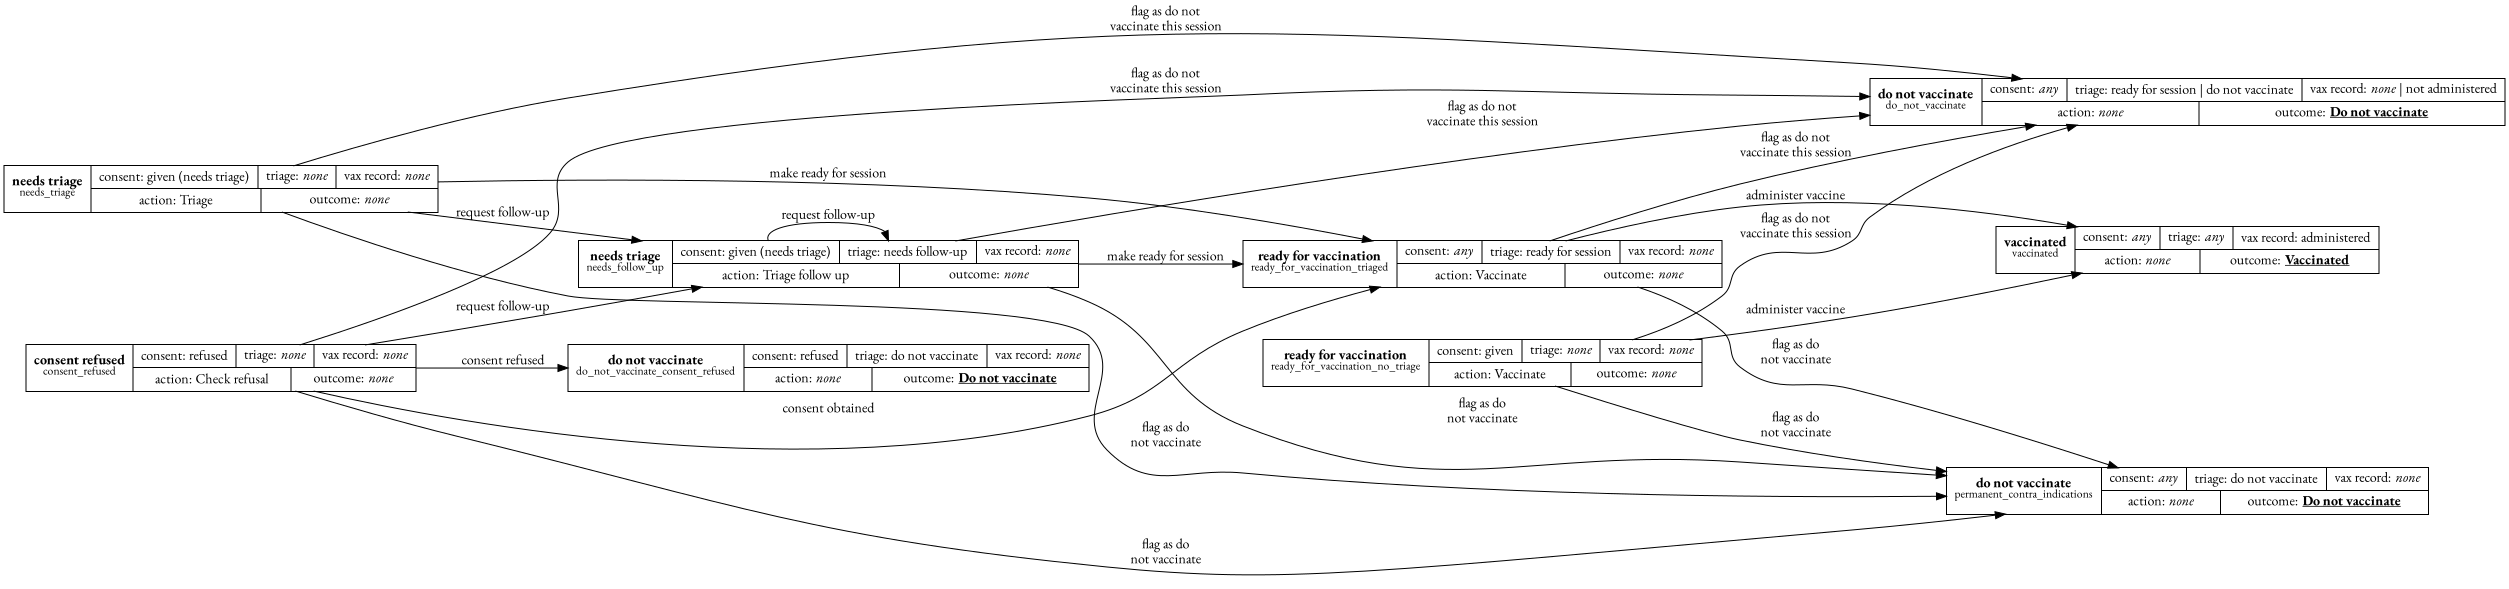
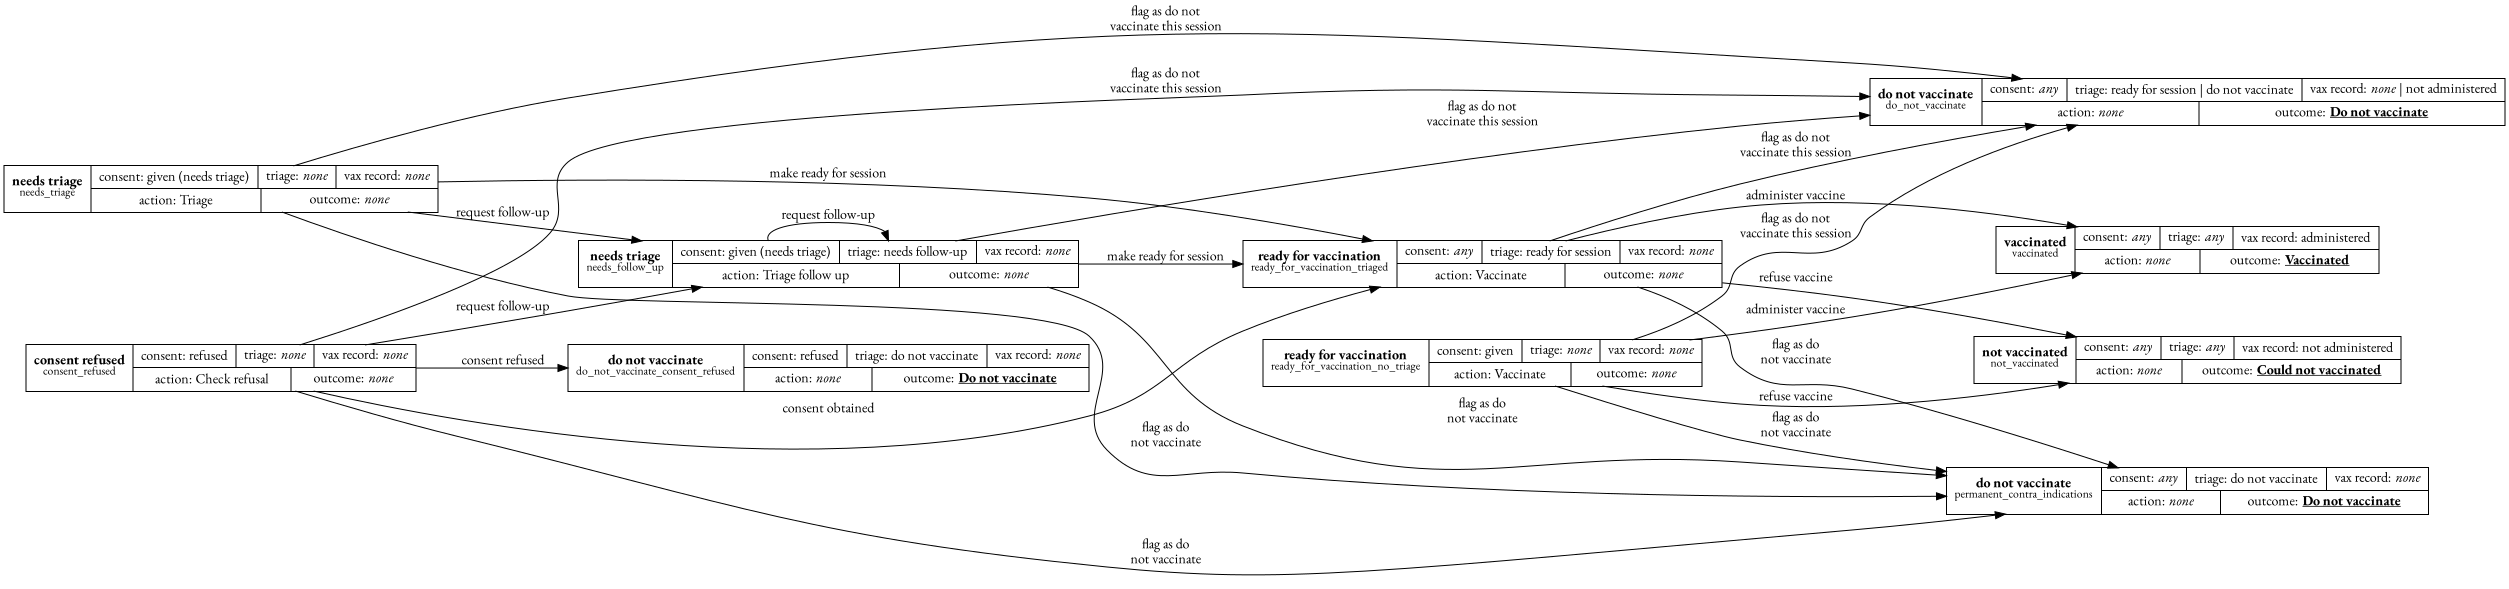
none -> (2188, 360)
